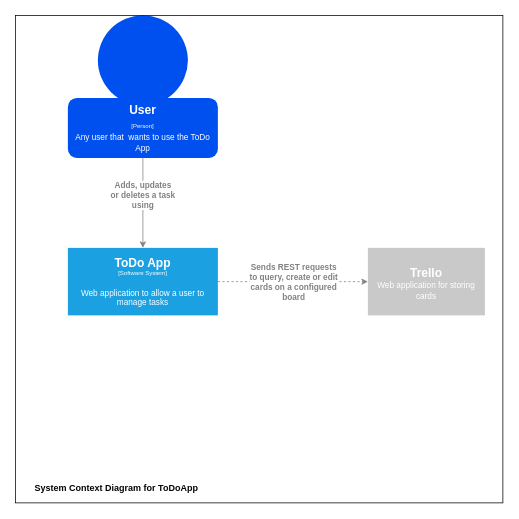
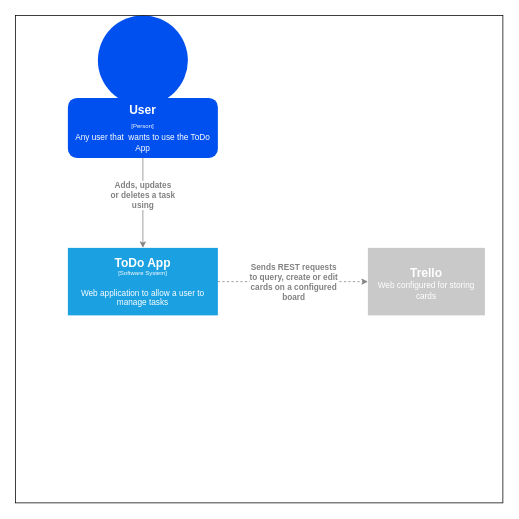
(426, 282) -> (426, 282)
(117, 488) -> none
